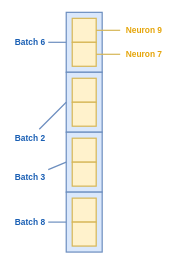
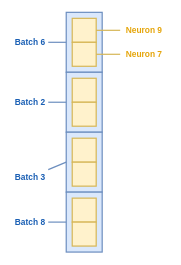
(30, 138) -> (30, 102)
